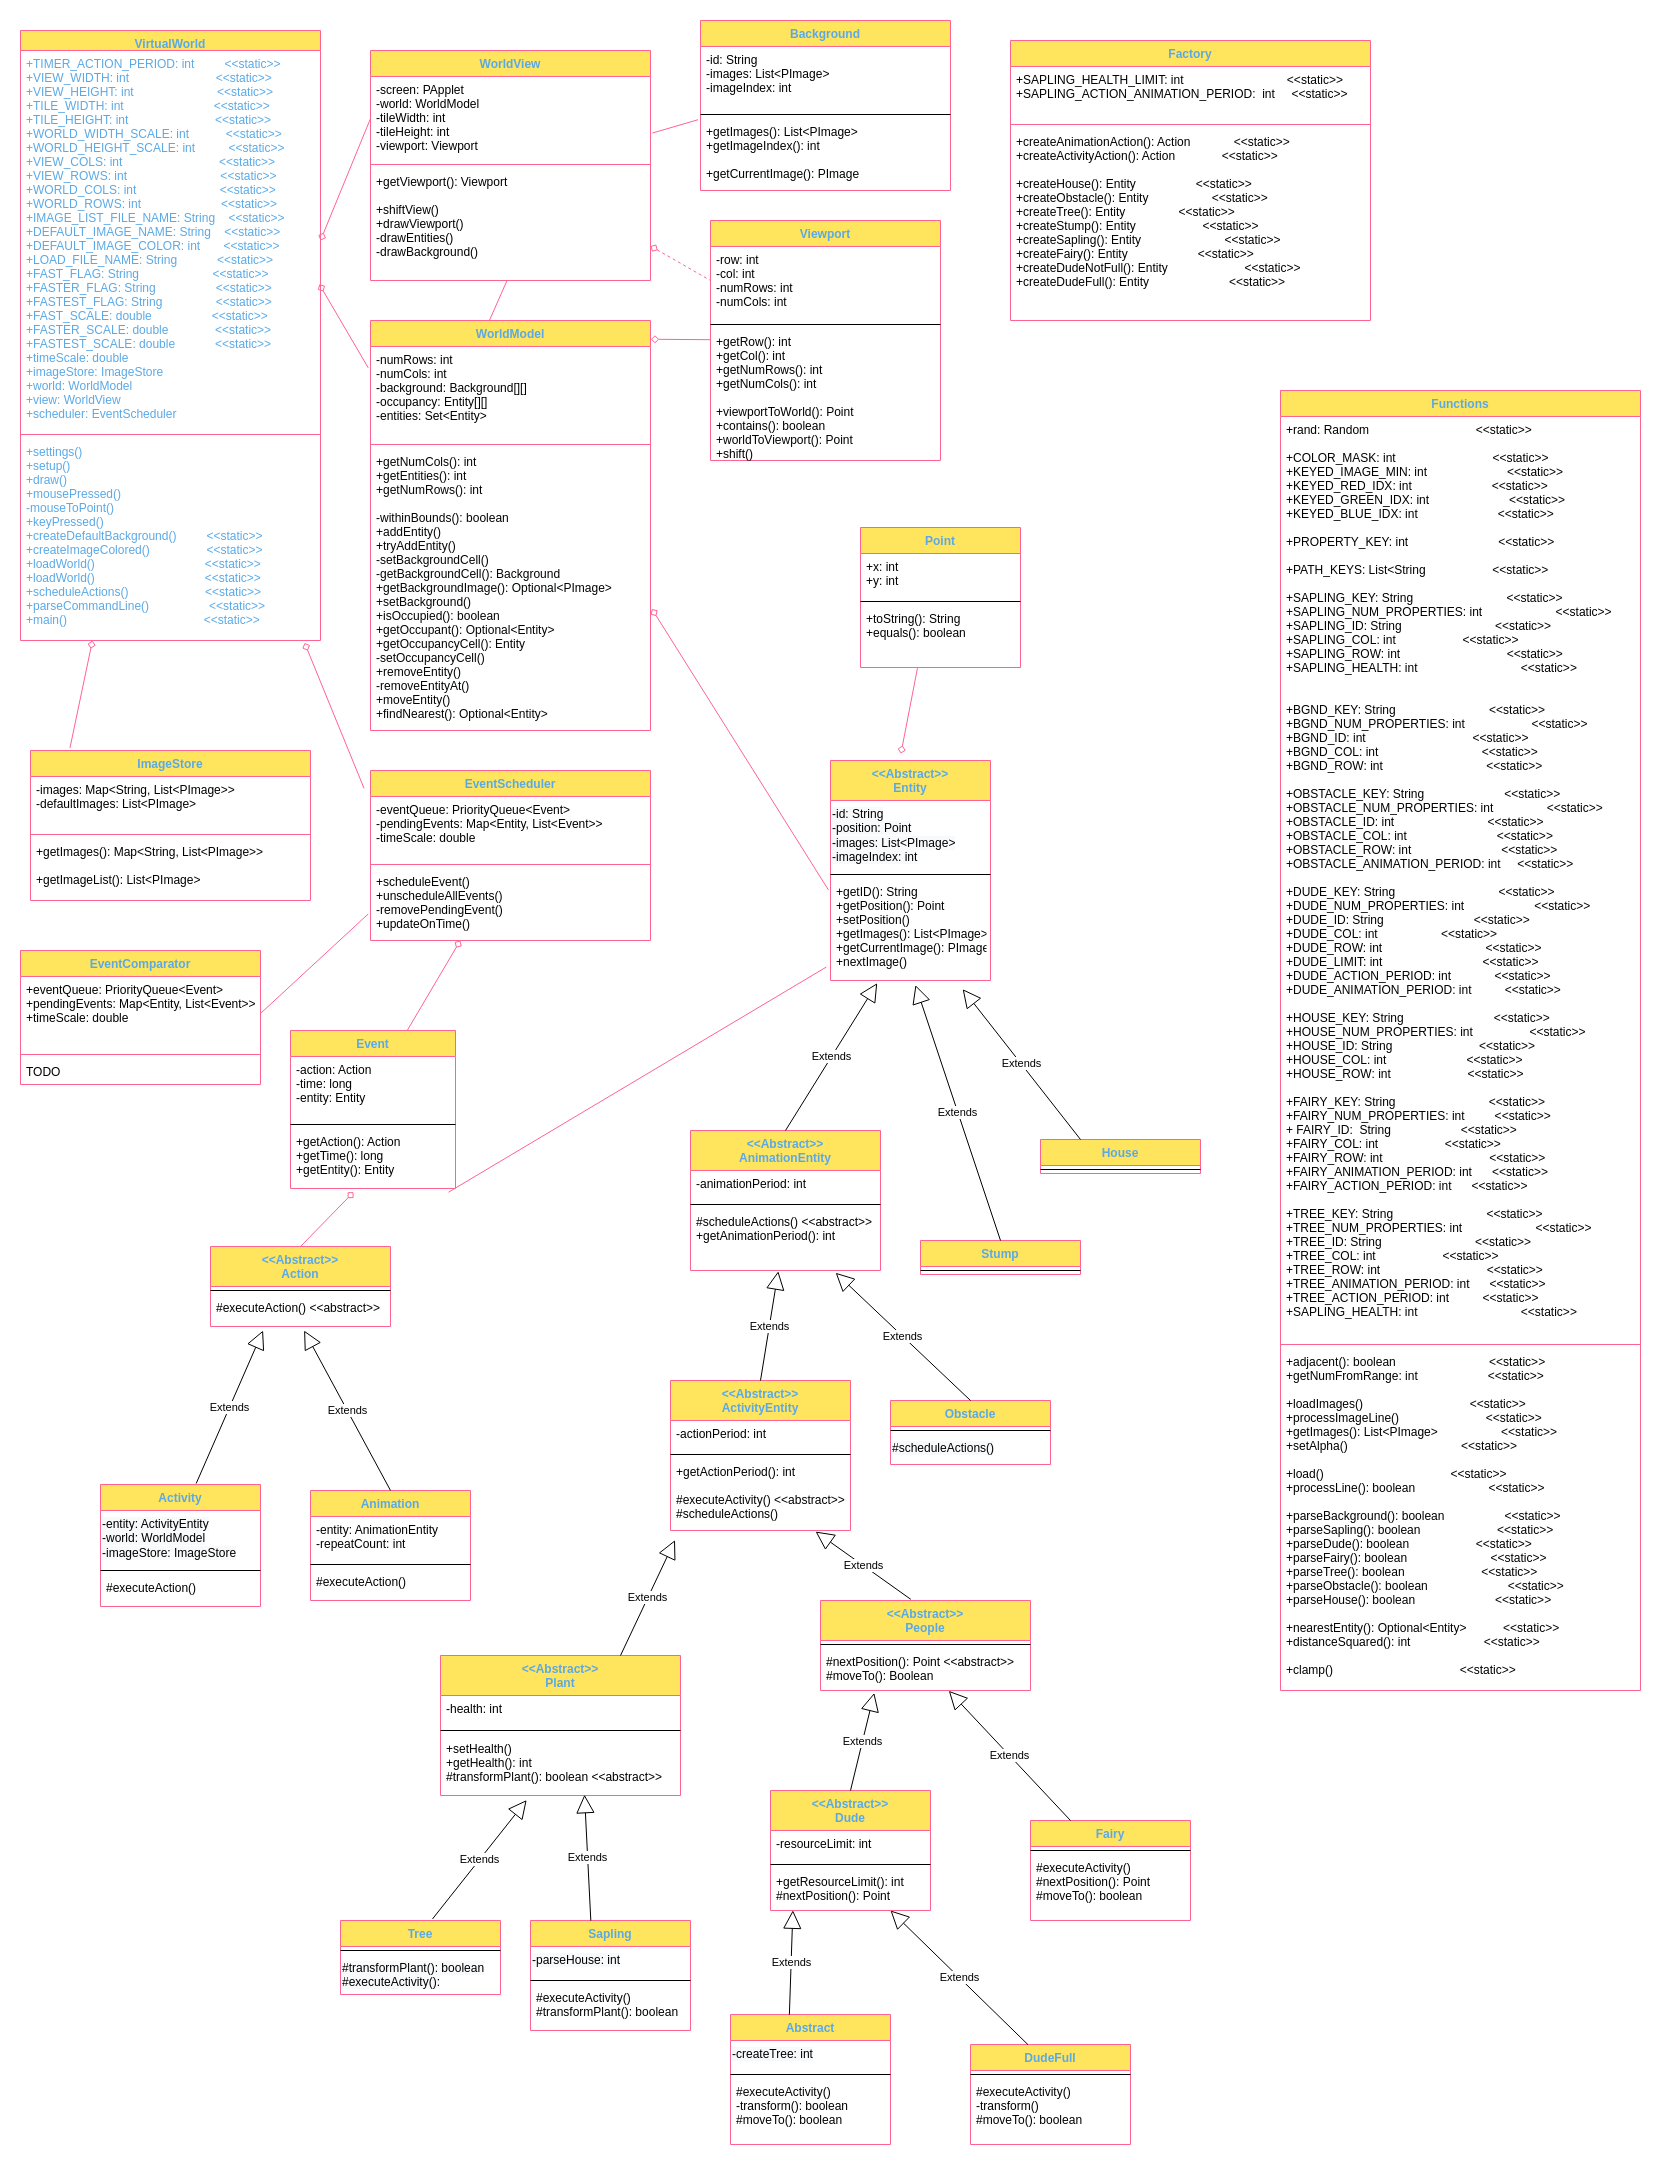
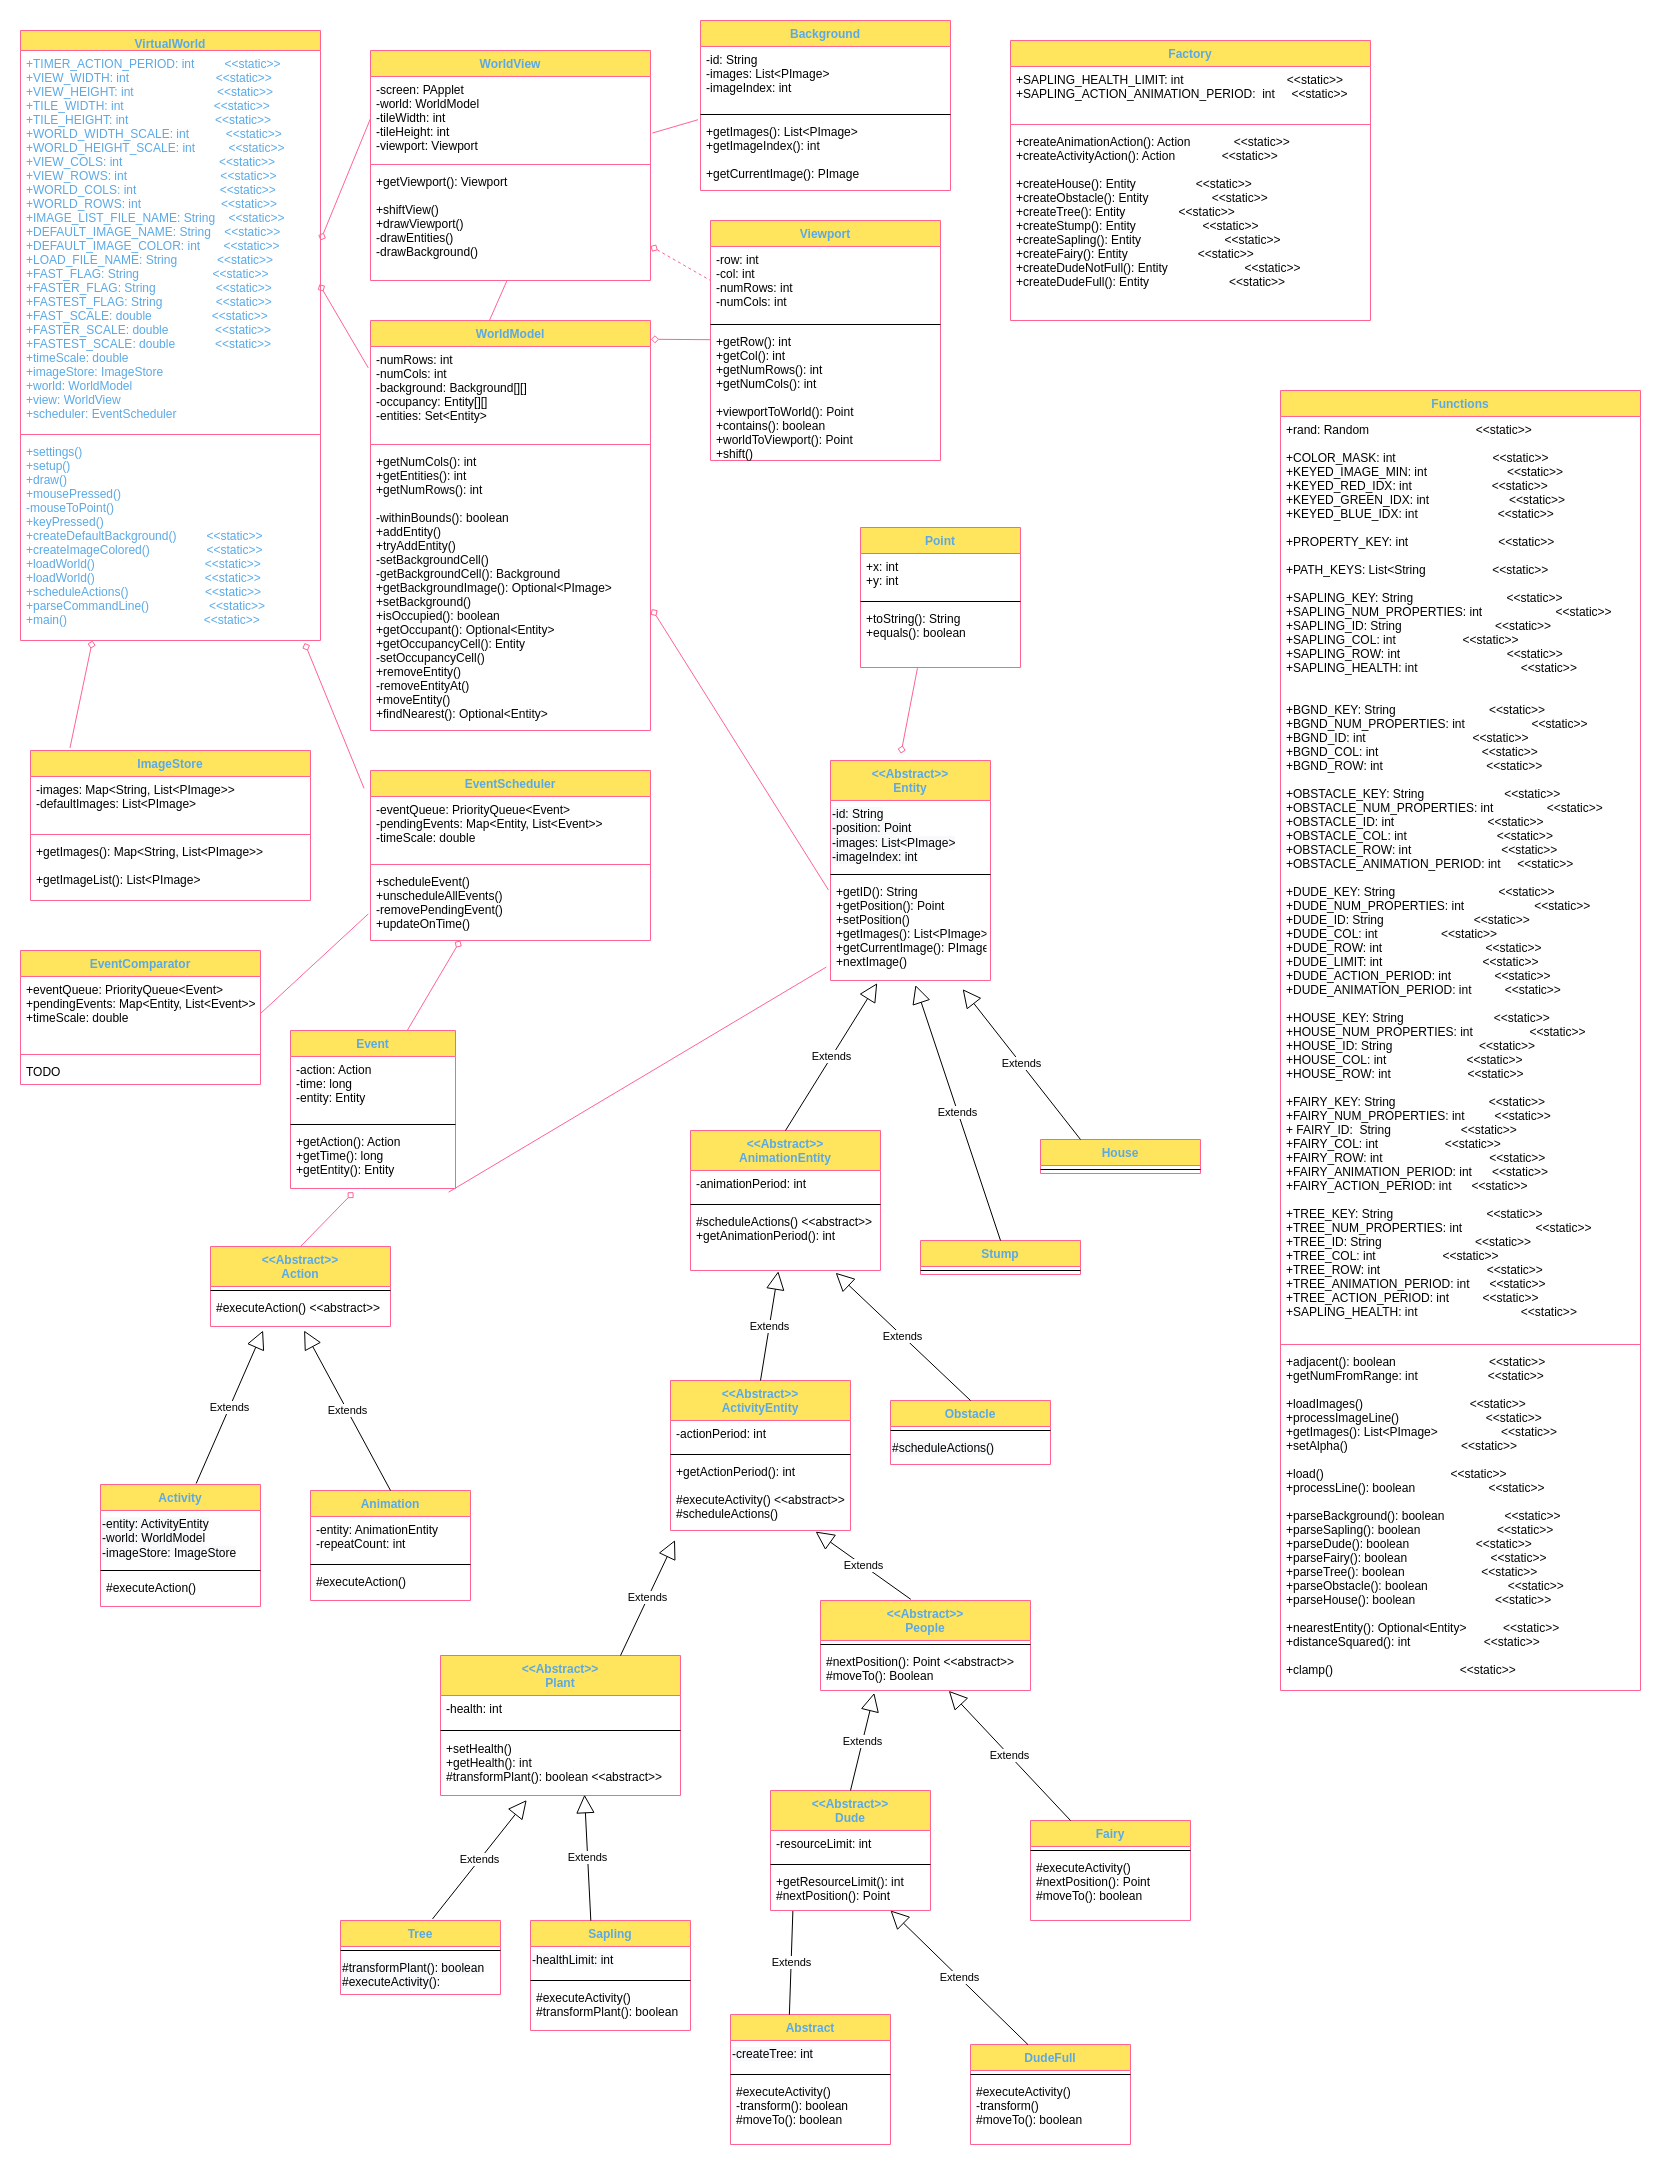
(792, 1929) -> (793, 1921)
(582, 1961) -> (580, 1961)
